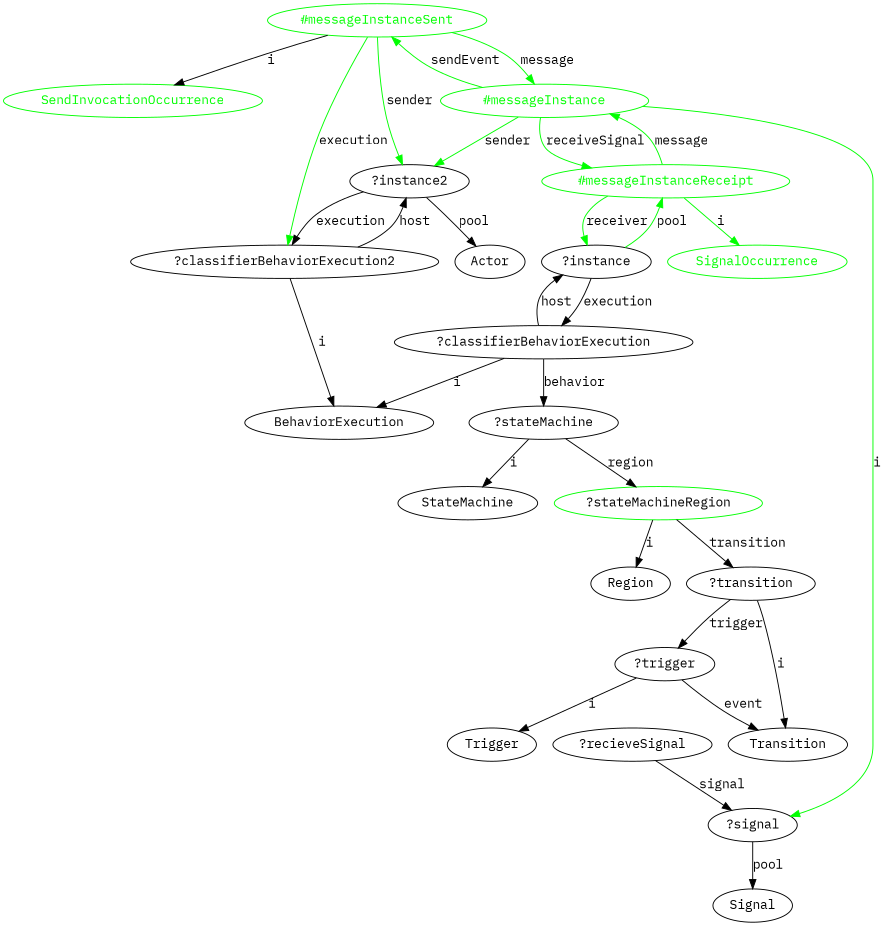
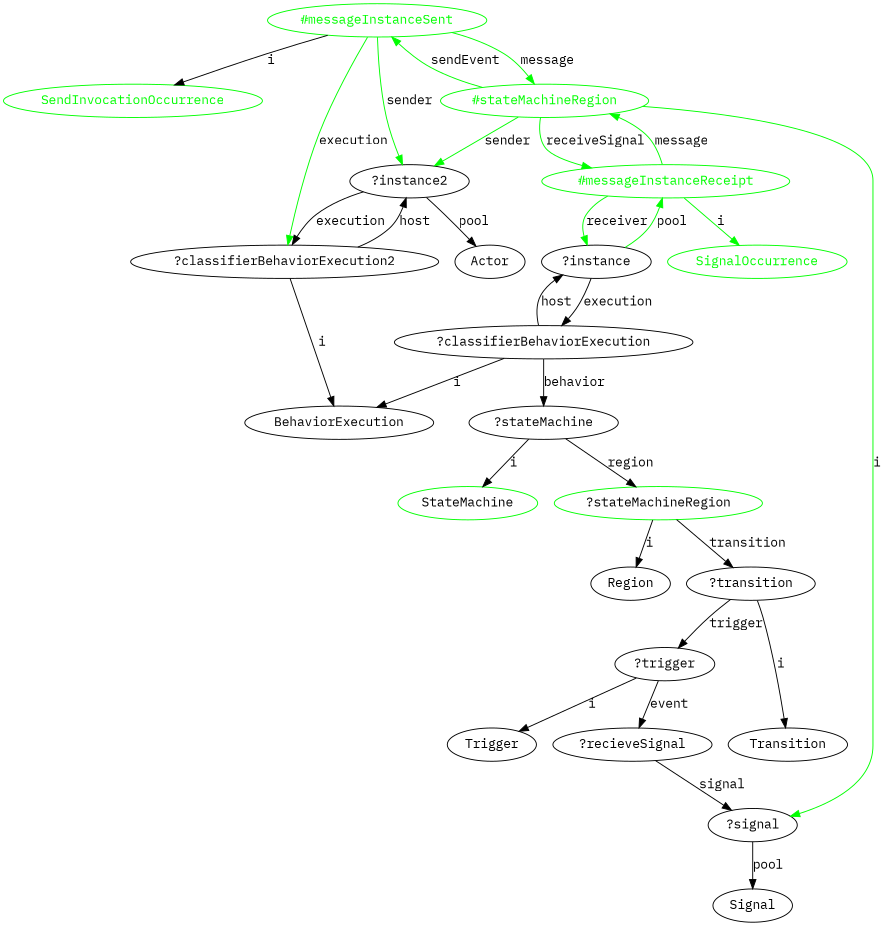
(545, 101) -> (545, 101)
(468, 503) -> (468, 503)
(714, 705) -> (650, 700)
